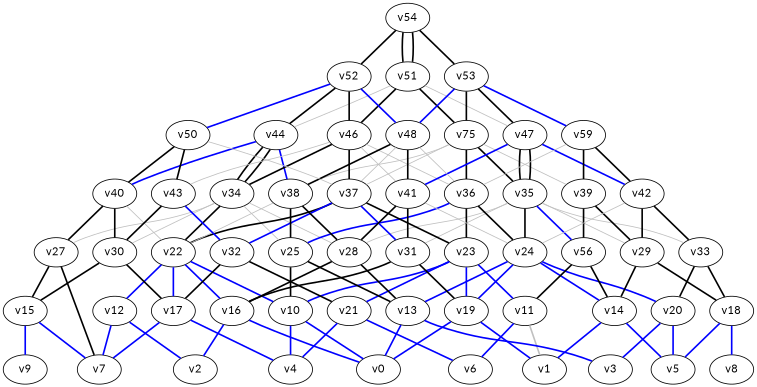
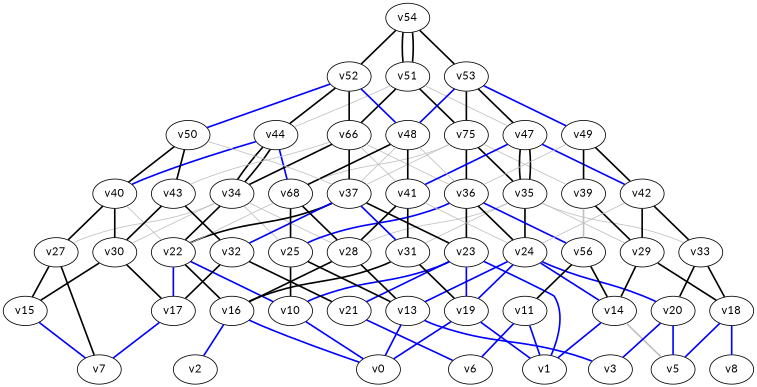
(349, 135) -> (349, 135)
(584, 135) -> (584, 135)
(291, 194) -> (291, 194)
(199, 220) -> (199, 220)
(554, 223) -> (519, 220)
(584, 229) -> (584, 229)
(199, 278) -> (199, 278)
(492, 278) -> (550, 294)
(115, 311) -> none
(535, 340) -> (535, 340)
(647, 343) -> (647, 343)
(25, 370) -> none
(291, 370) -> none
